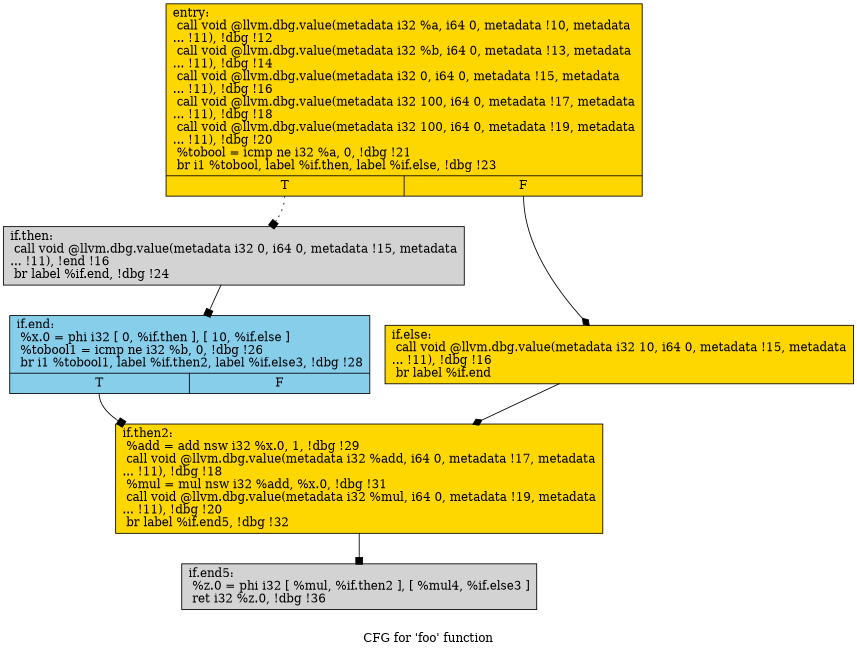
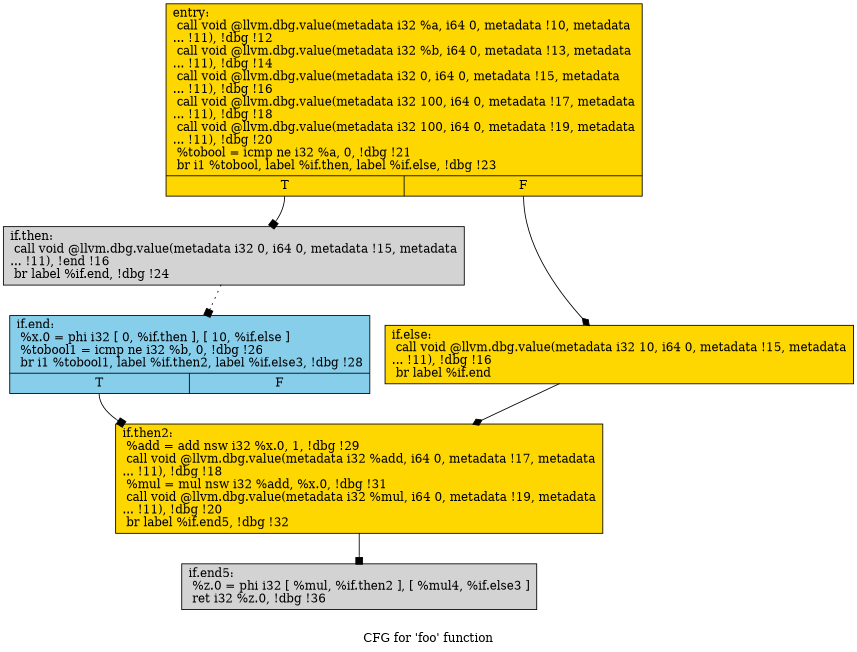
(282, 209) -> (282, 209)
(216, 296) -> (216, 296)
